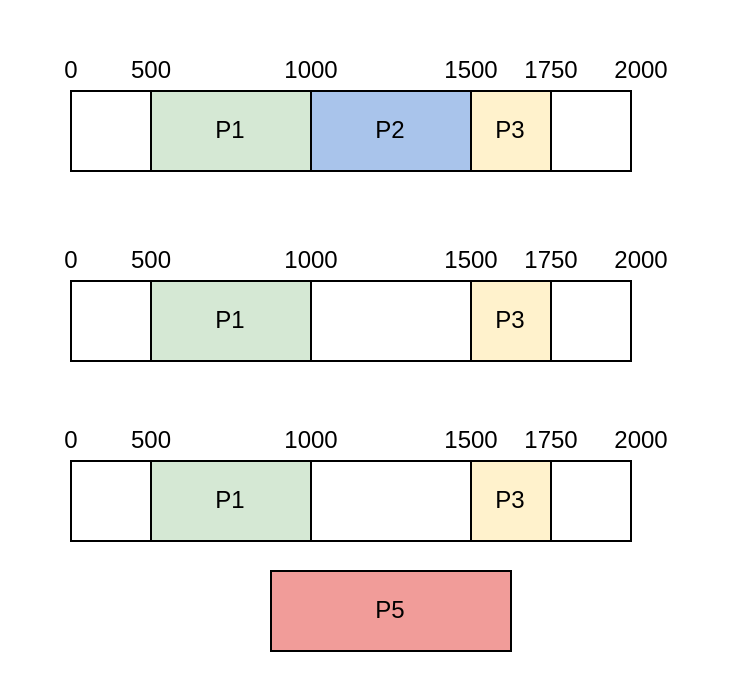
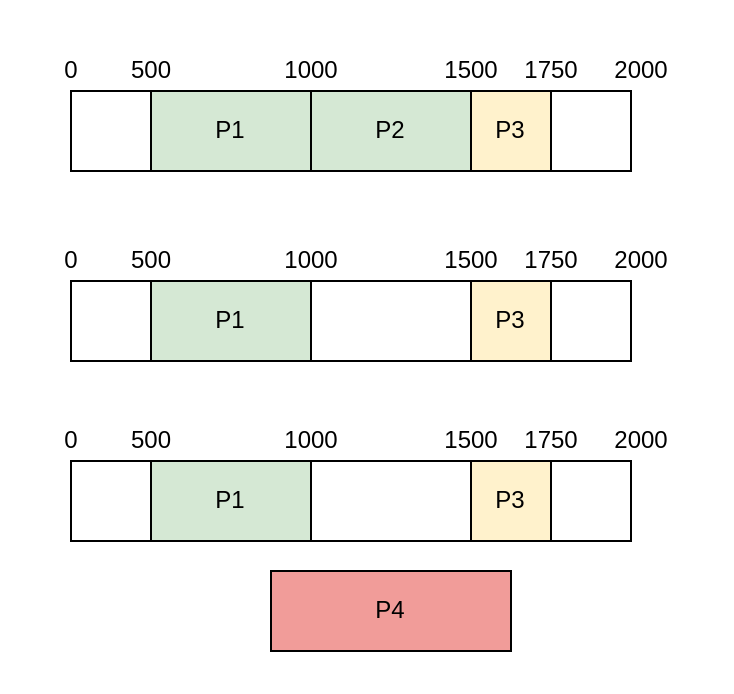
(391, 131) -> (391, 131)
(391, 611) -> (391, 611)
